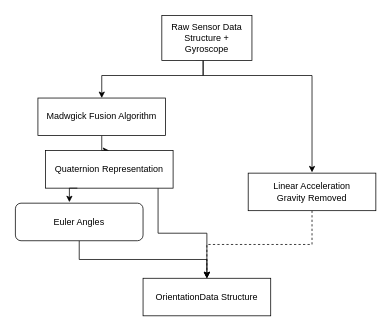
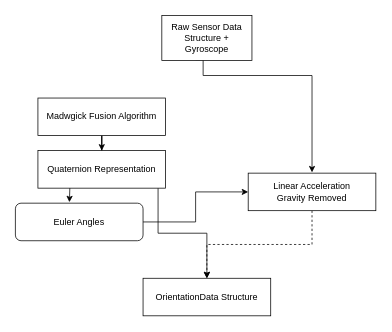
(143, 75) -> none
(109, 169) -> (102, 169)
(132, 259) -> (195, 207)
